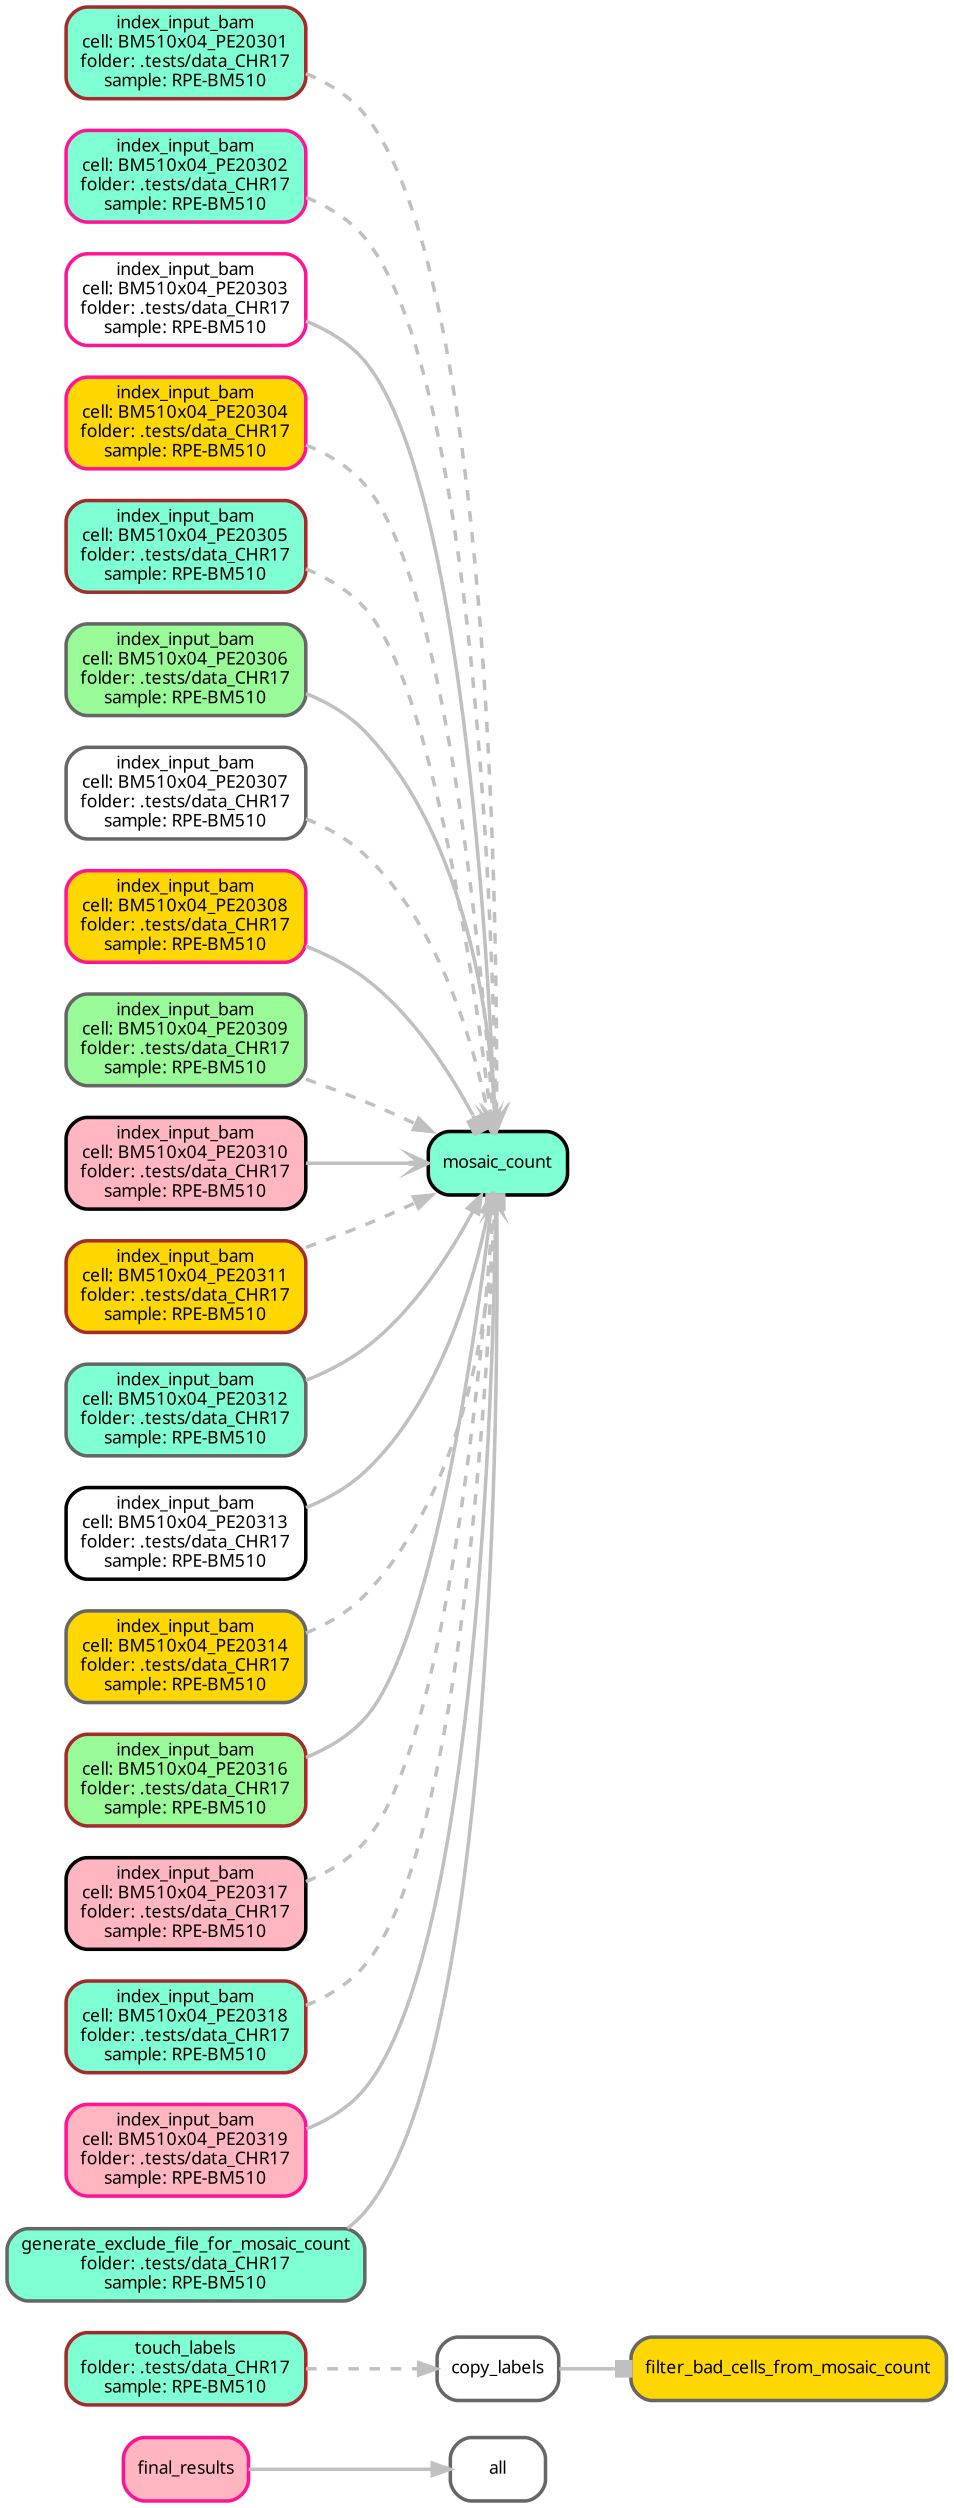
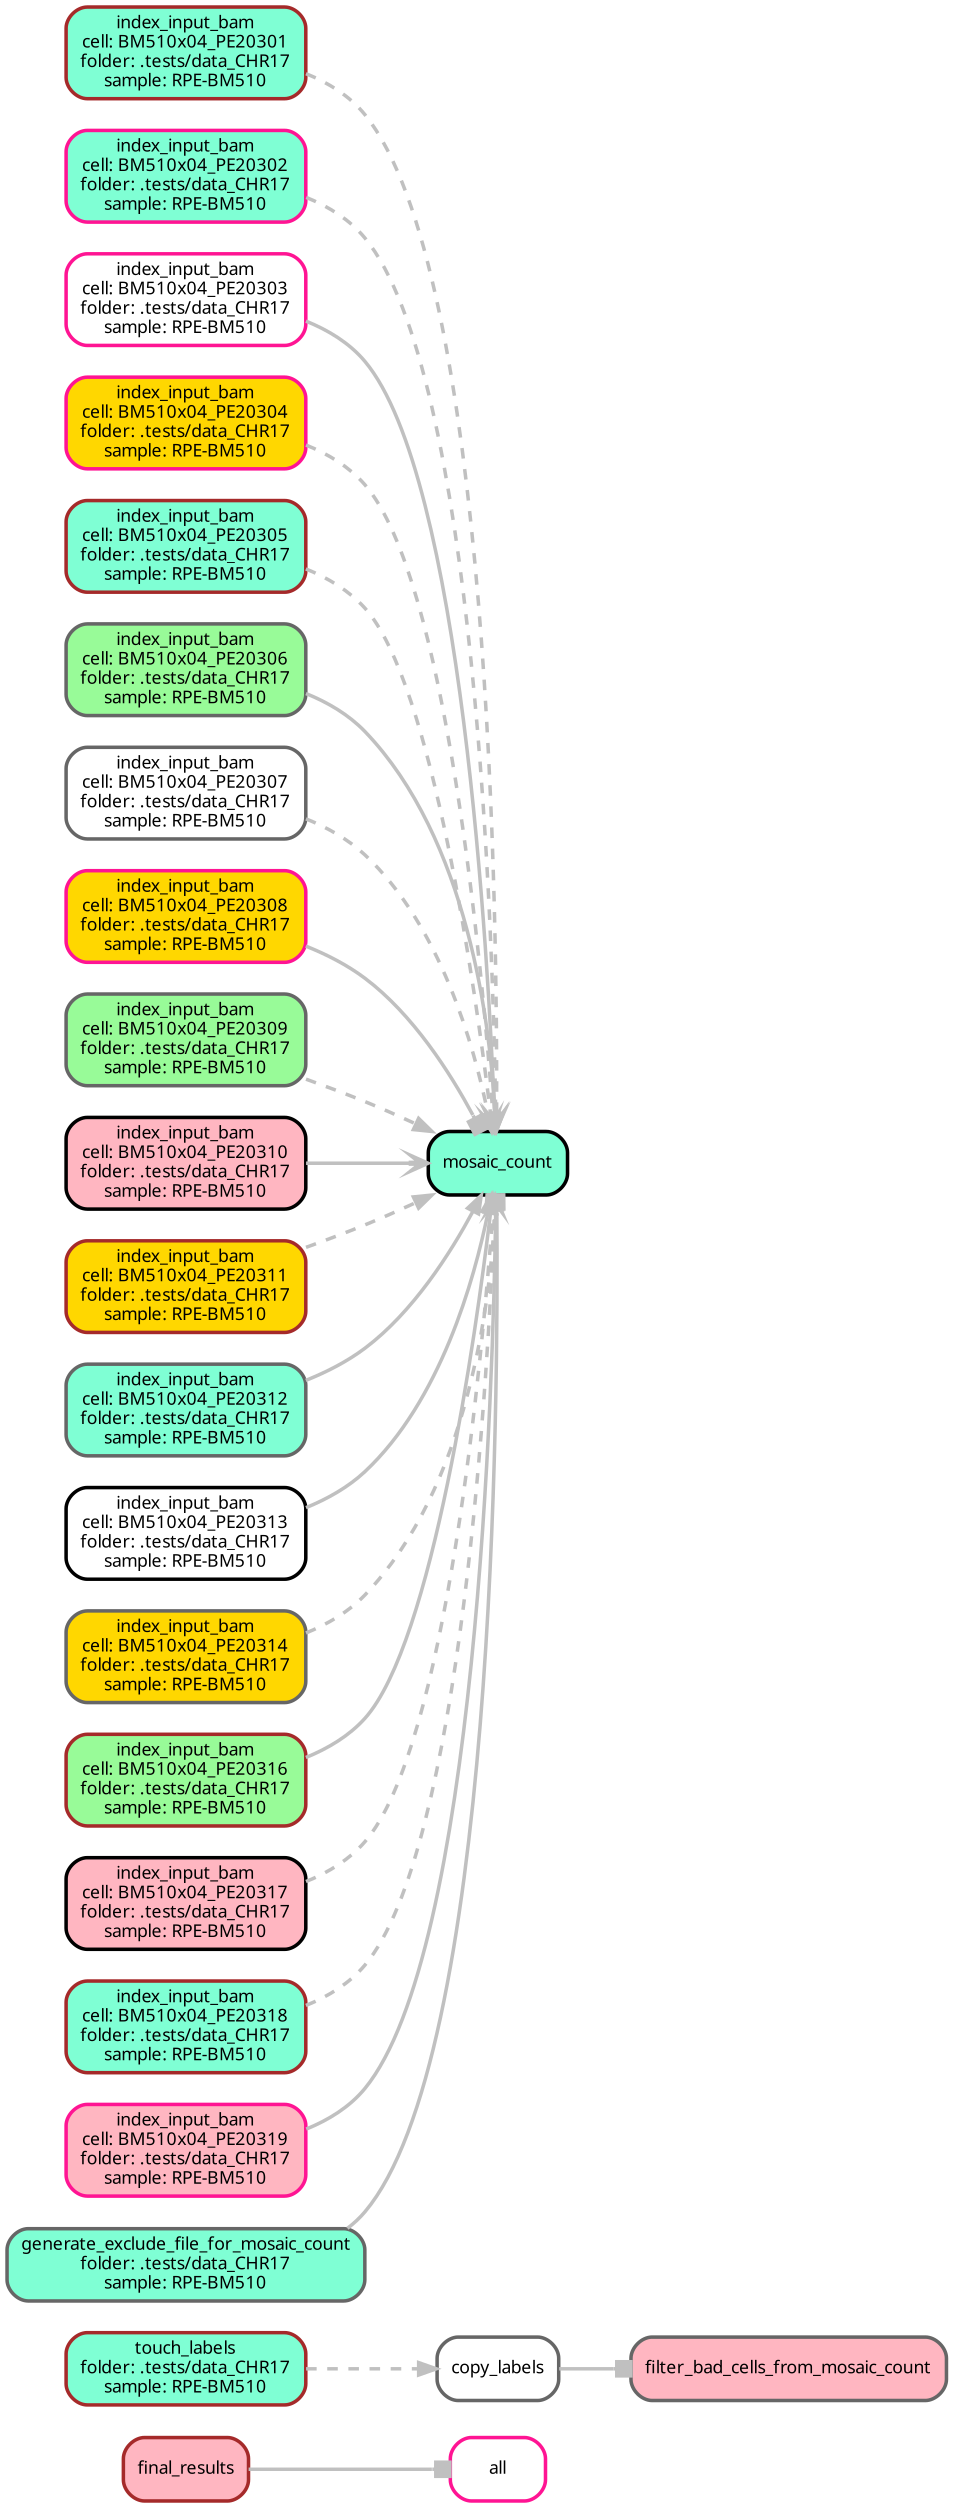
(789, 2369) -> (789, 2369)
(186, 2469) -> (186, 2469)
(340, 2469) -> (340, 2469)
(498, 2469) -> (498, 2469)
